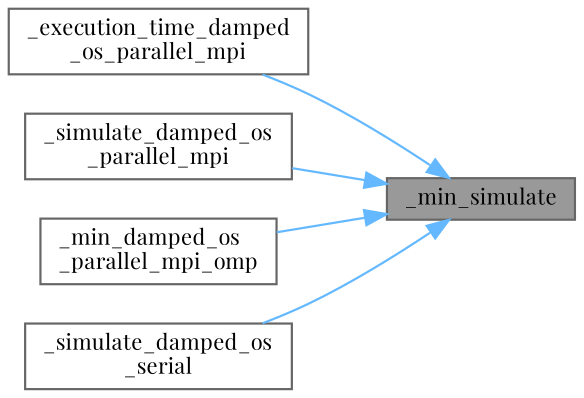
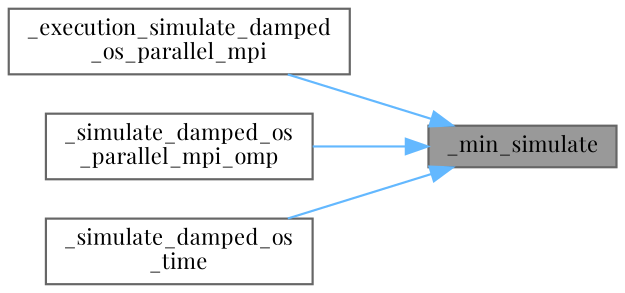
(158, 42) -> (179, 42)
(158, 146) -> none
(158, 251) -> (179, 146)
(158, 356) -> (179, 251)
